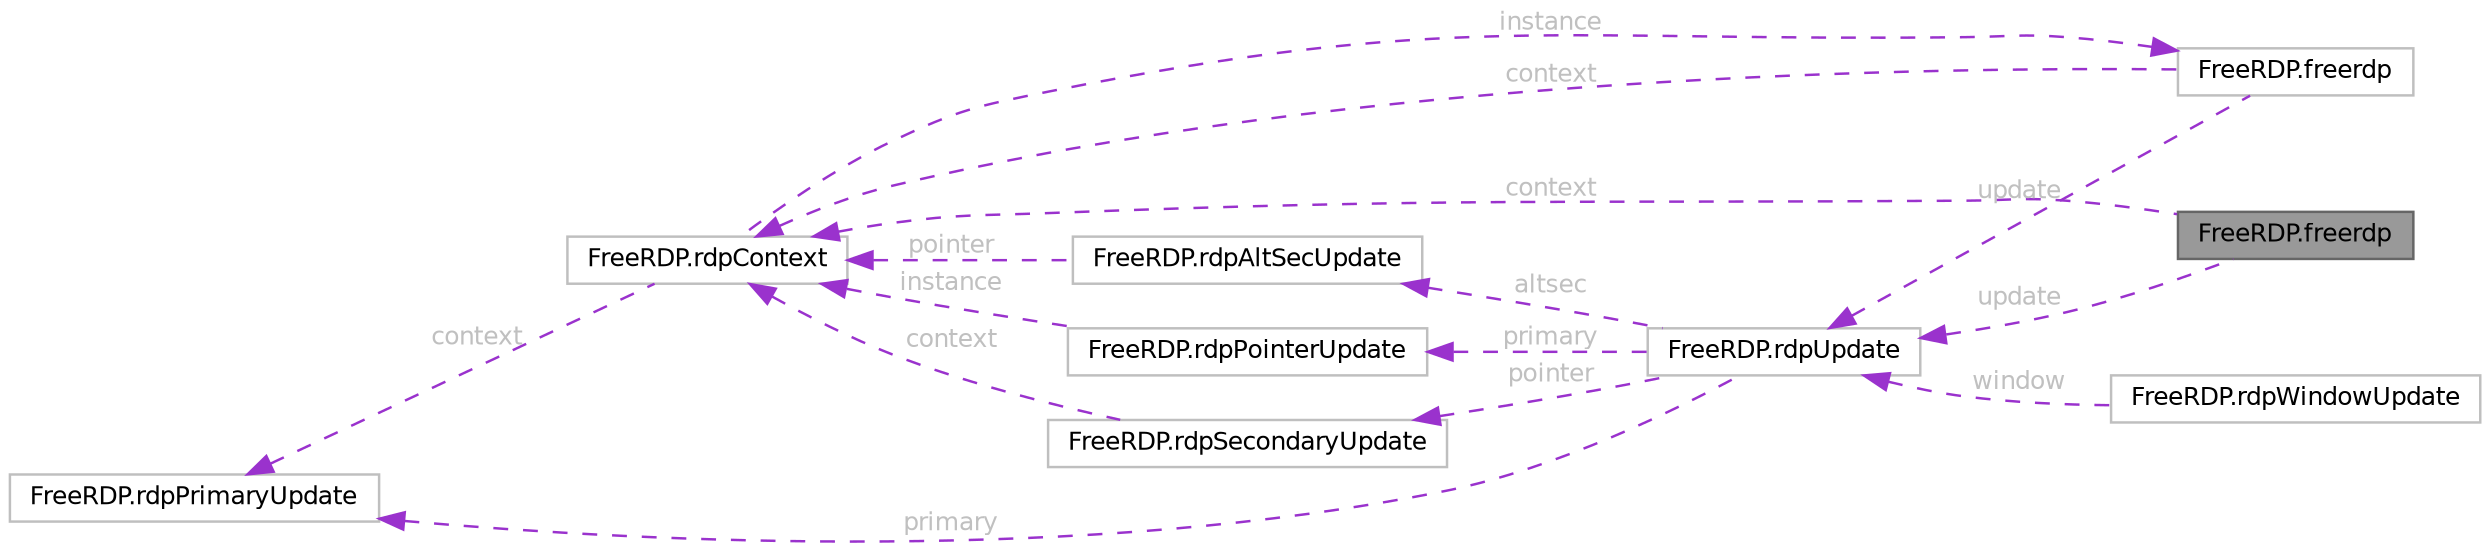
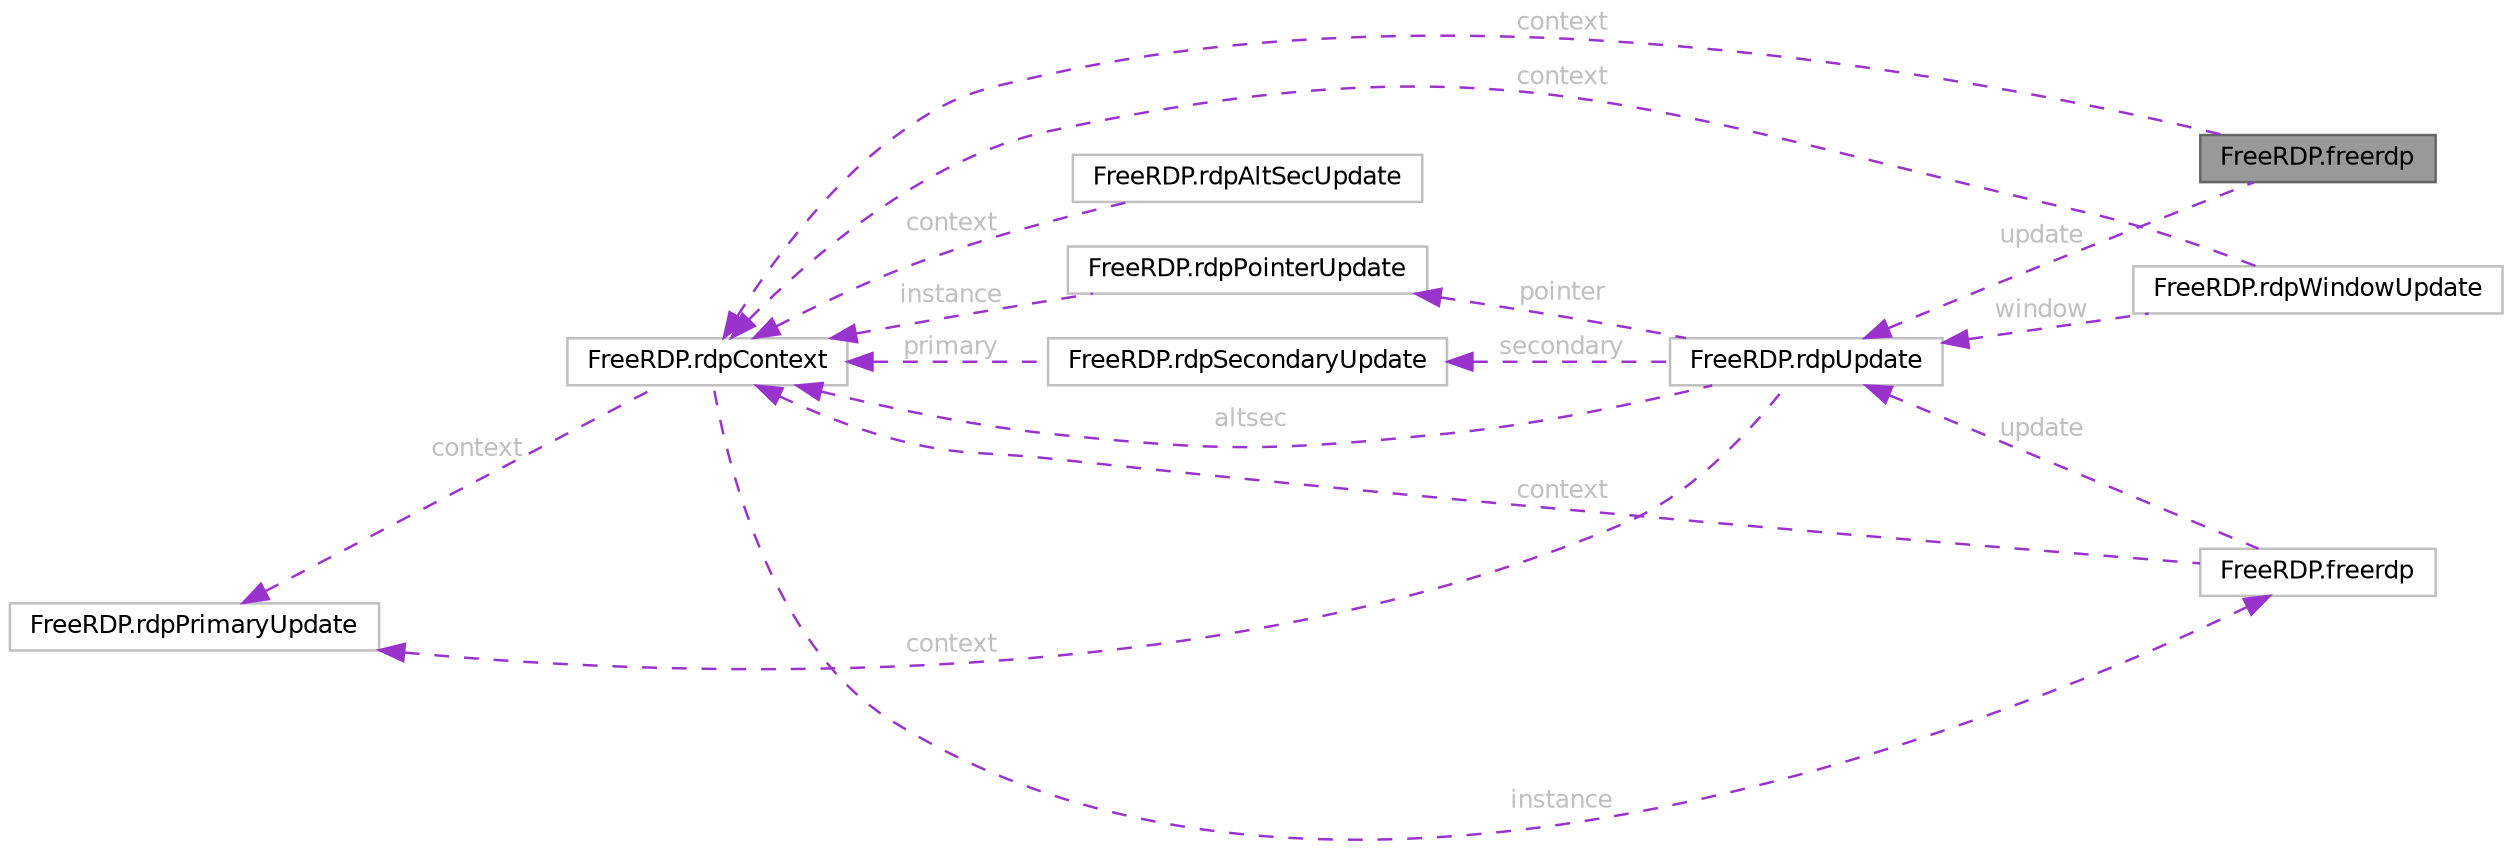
none -> (1482, 89)
(948, 247) -> (948, 224)
(1545, 307) -> (1267, 447)
(1547, 338) -> (1559, 294)
(948, 341) -> (948, 348)
(1547, 375) -> (1559, 348)
(948, 524) -> (948, 645)
